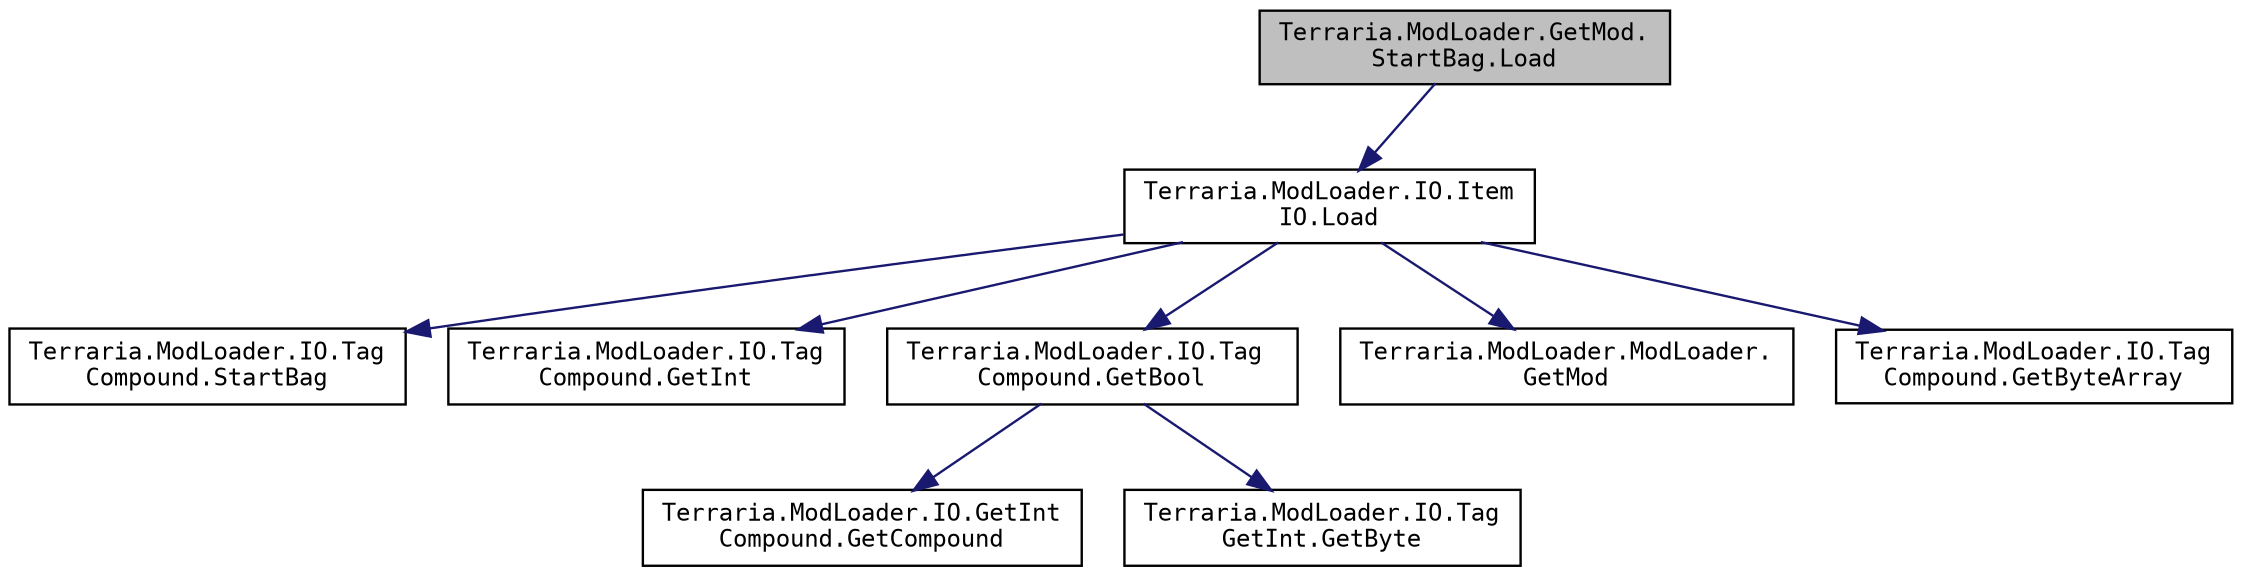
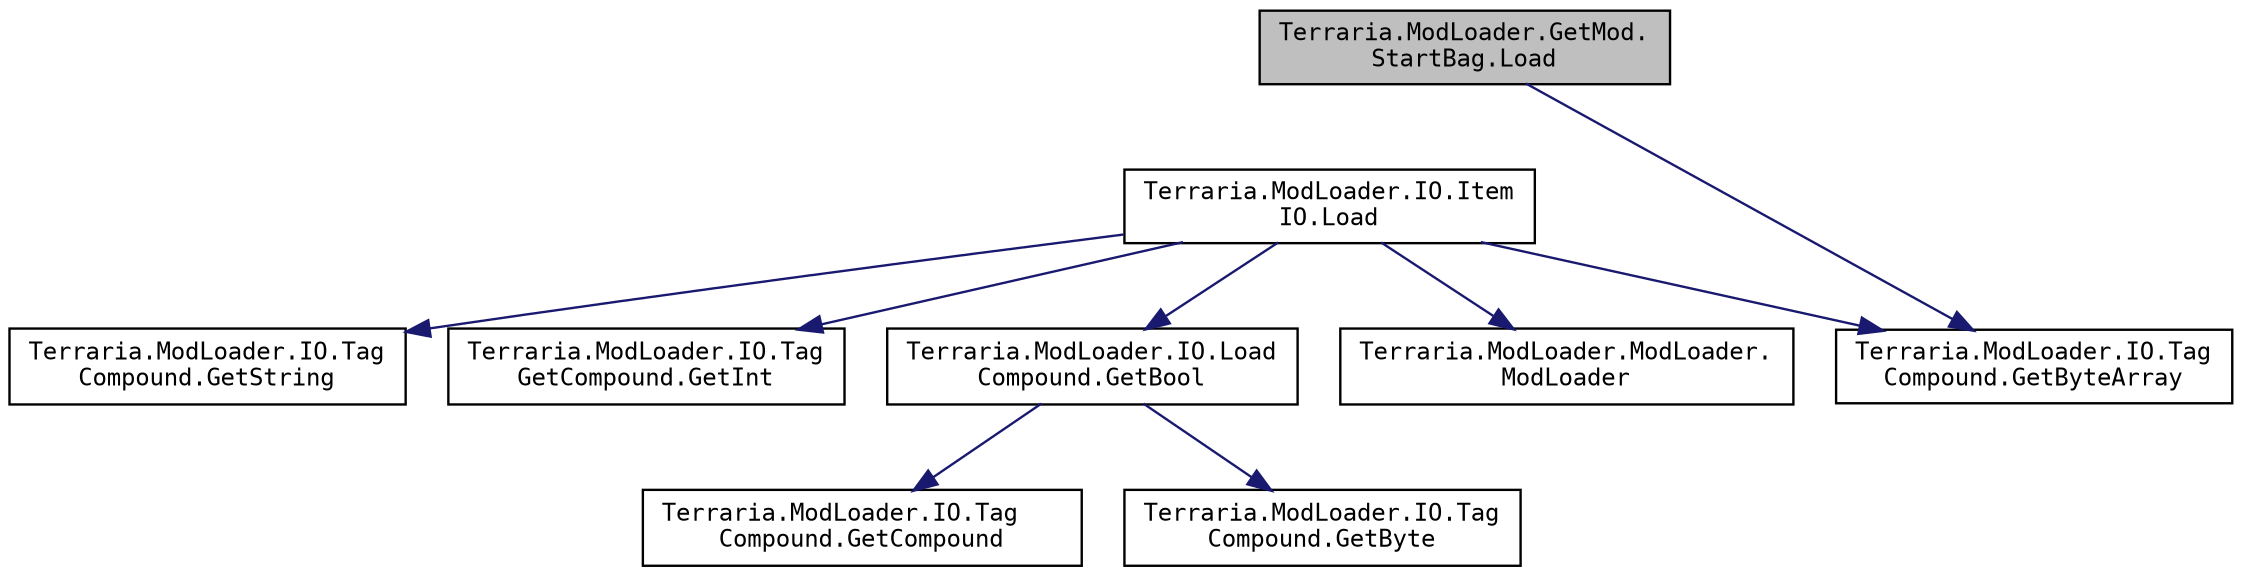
(1405, 118) -> (1739, 201)
(208, 367) -> (208, 367)
(646, 367) -> (646, 367)
(1092, 367) -> (1092, 367)
(1567, 367) -> (1567, 367)
(862, 528) -> (862, 528)
(1323, 528) -> (1323, 528)
